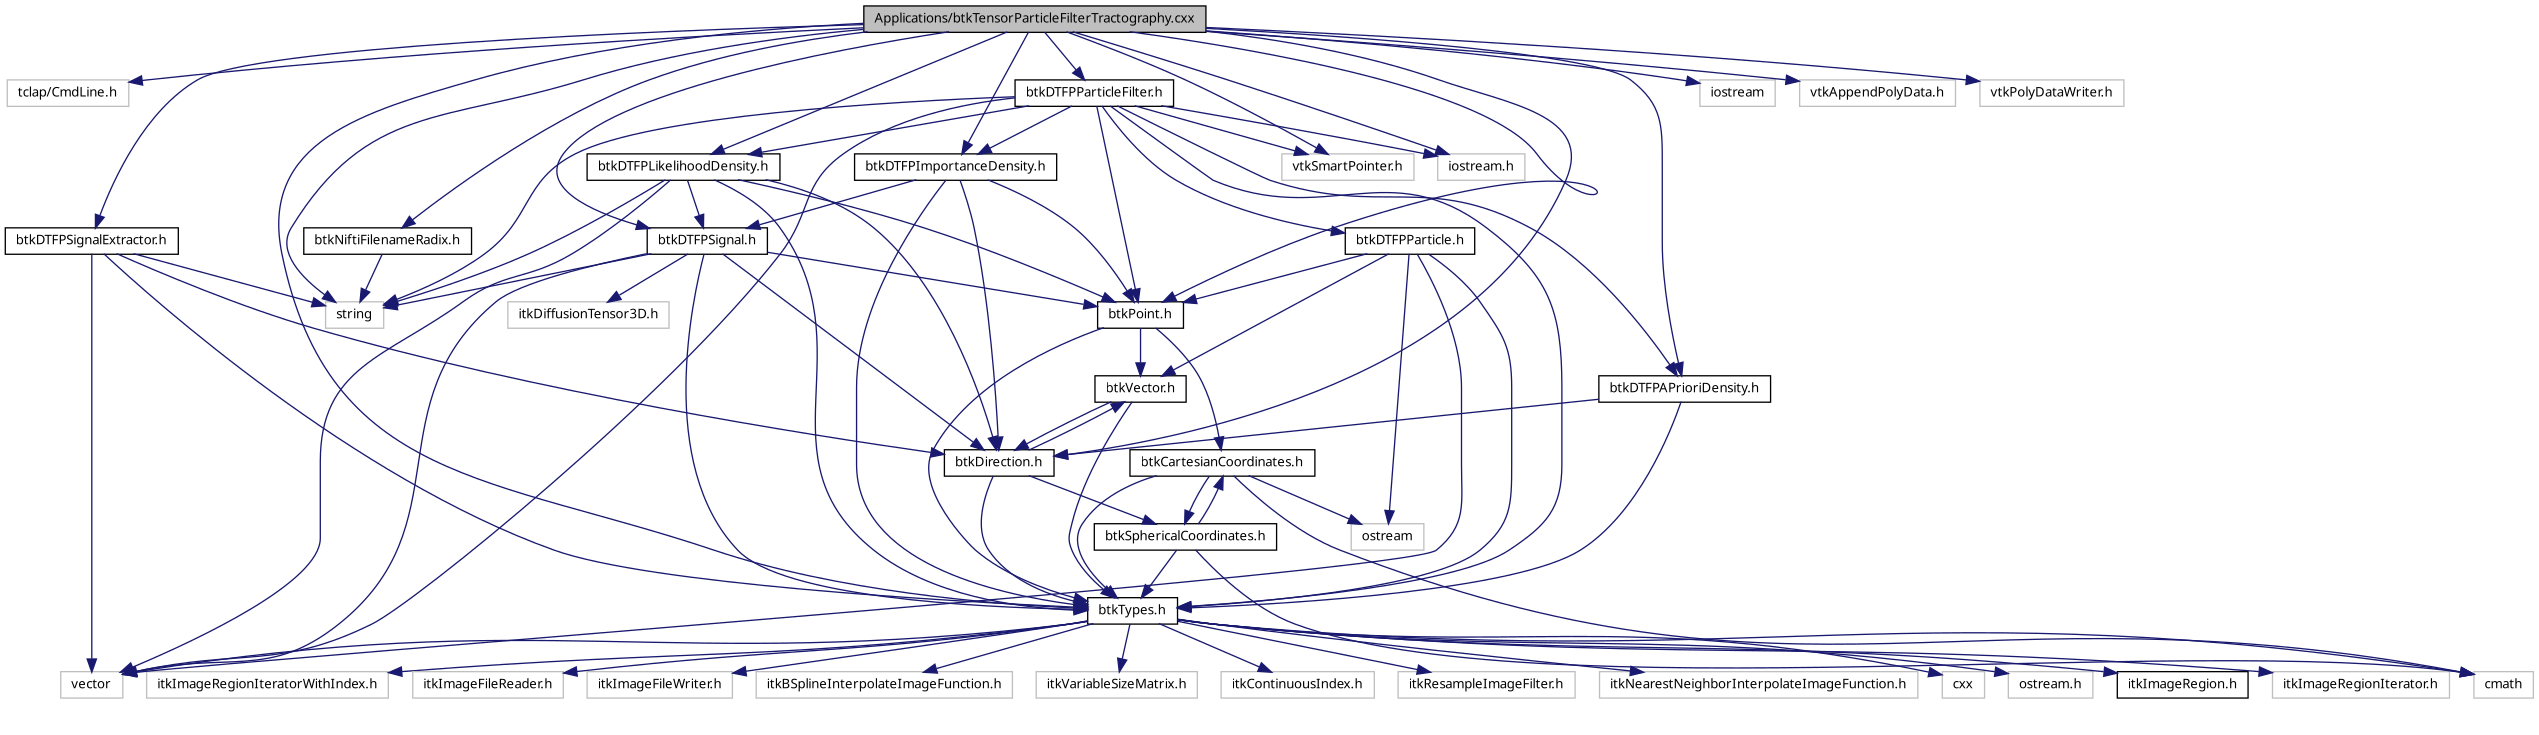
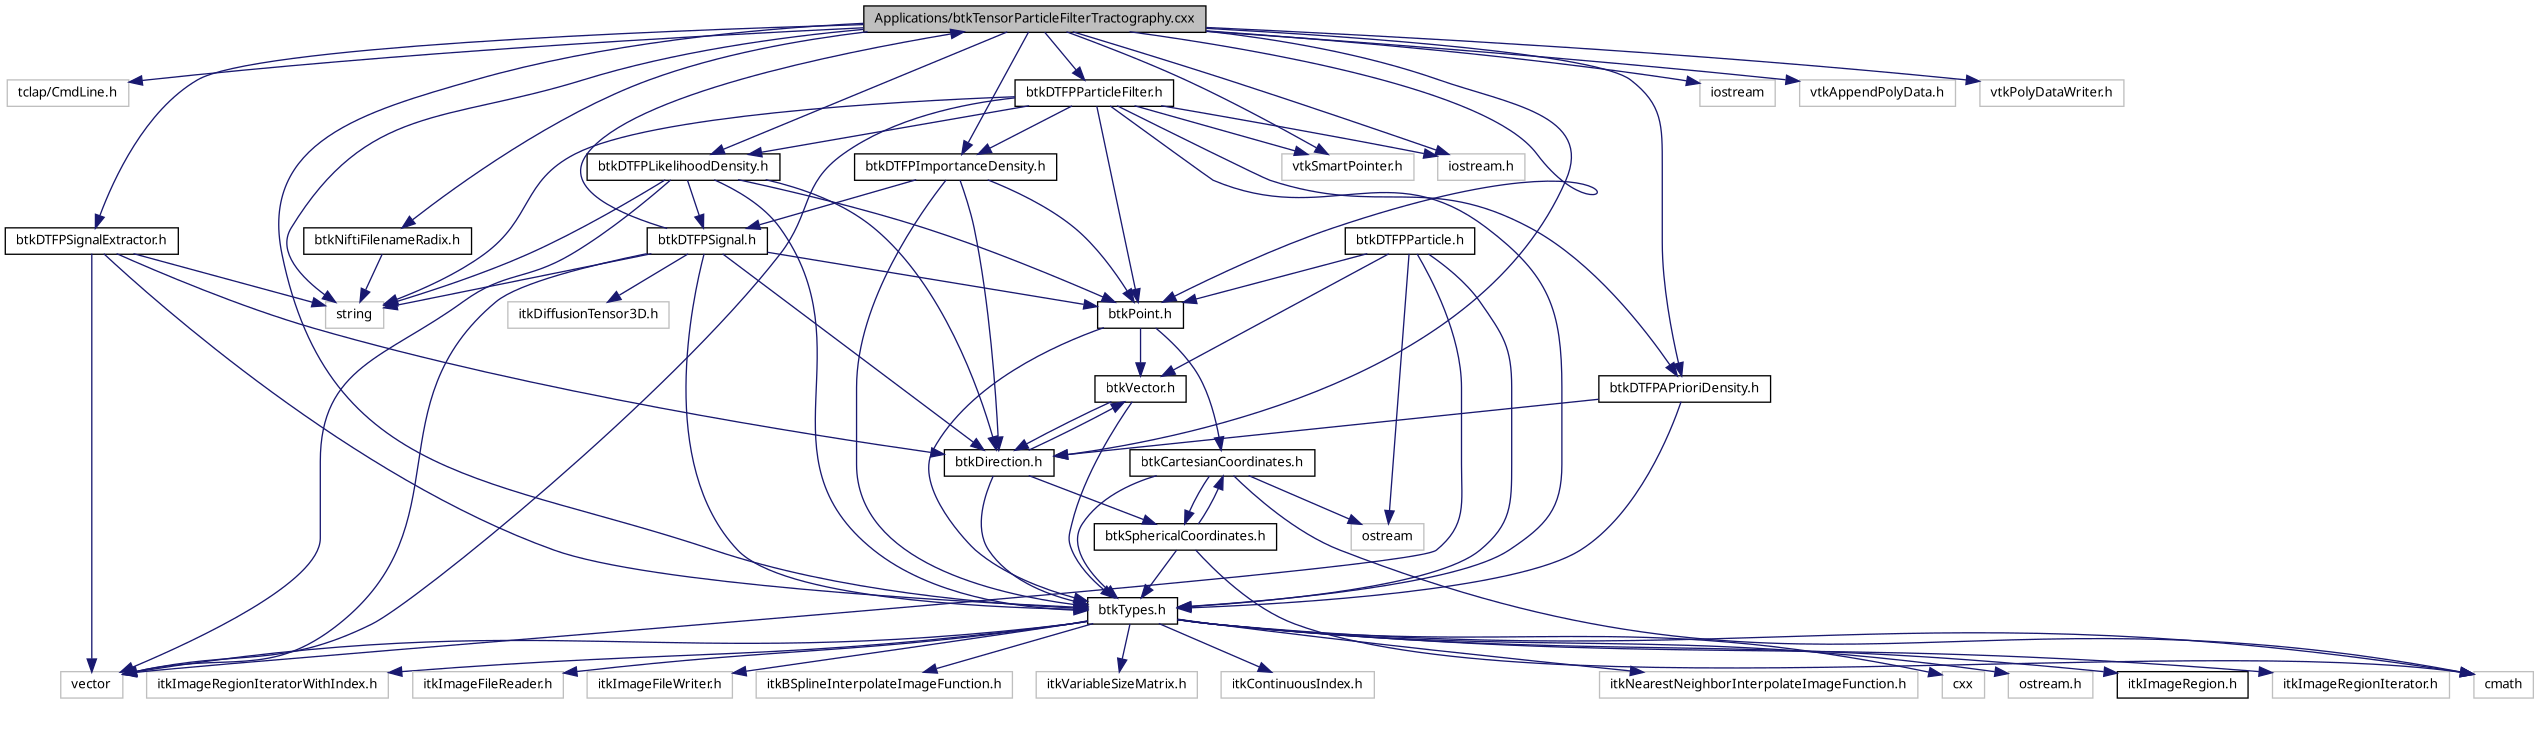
(691, 88) -> (700, 92)
(1202, 193) -> none
(1487, 685) -> none
